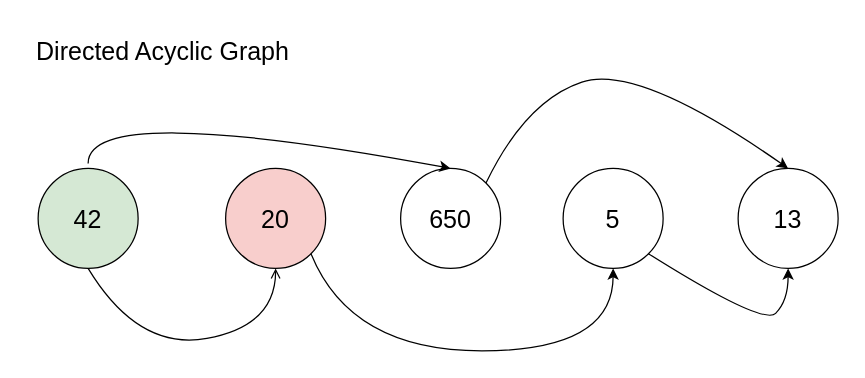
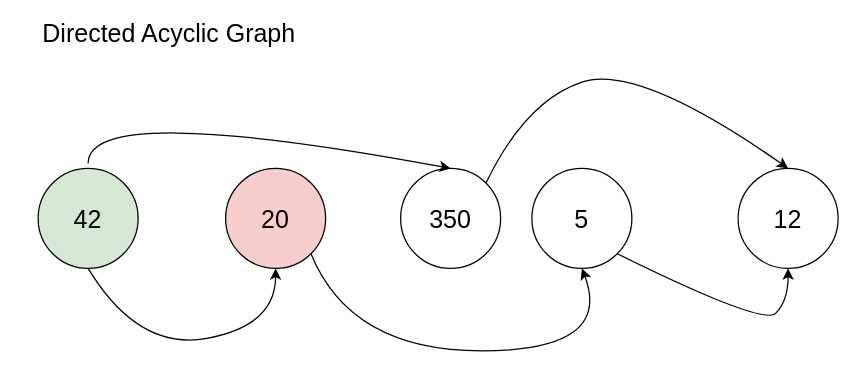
(163, 51) -> (169, 32)
(451, 218) -> (451, 218)
(613, 218) -> (582, 218)
(788, 218) -> (788, 218)
(267, 303) -> (267, 306)
